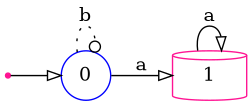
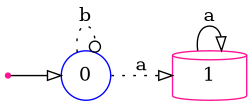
(135, 76) -> (135, 76)
